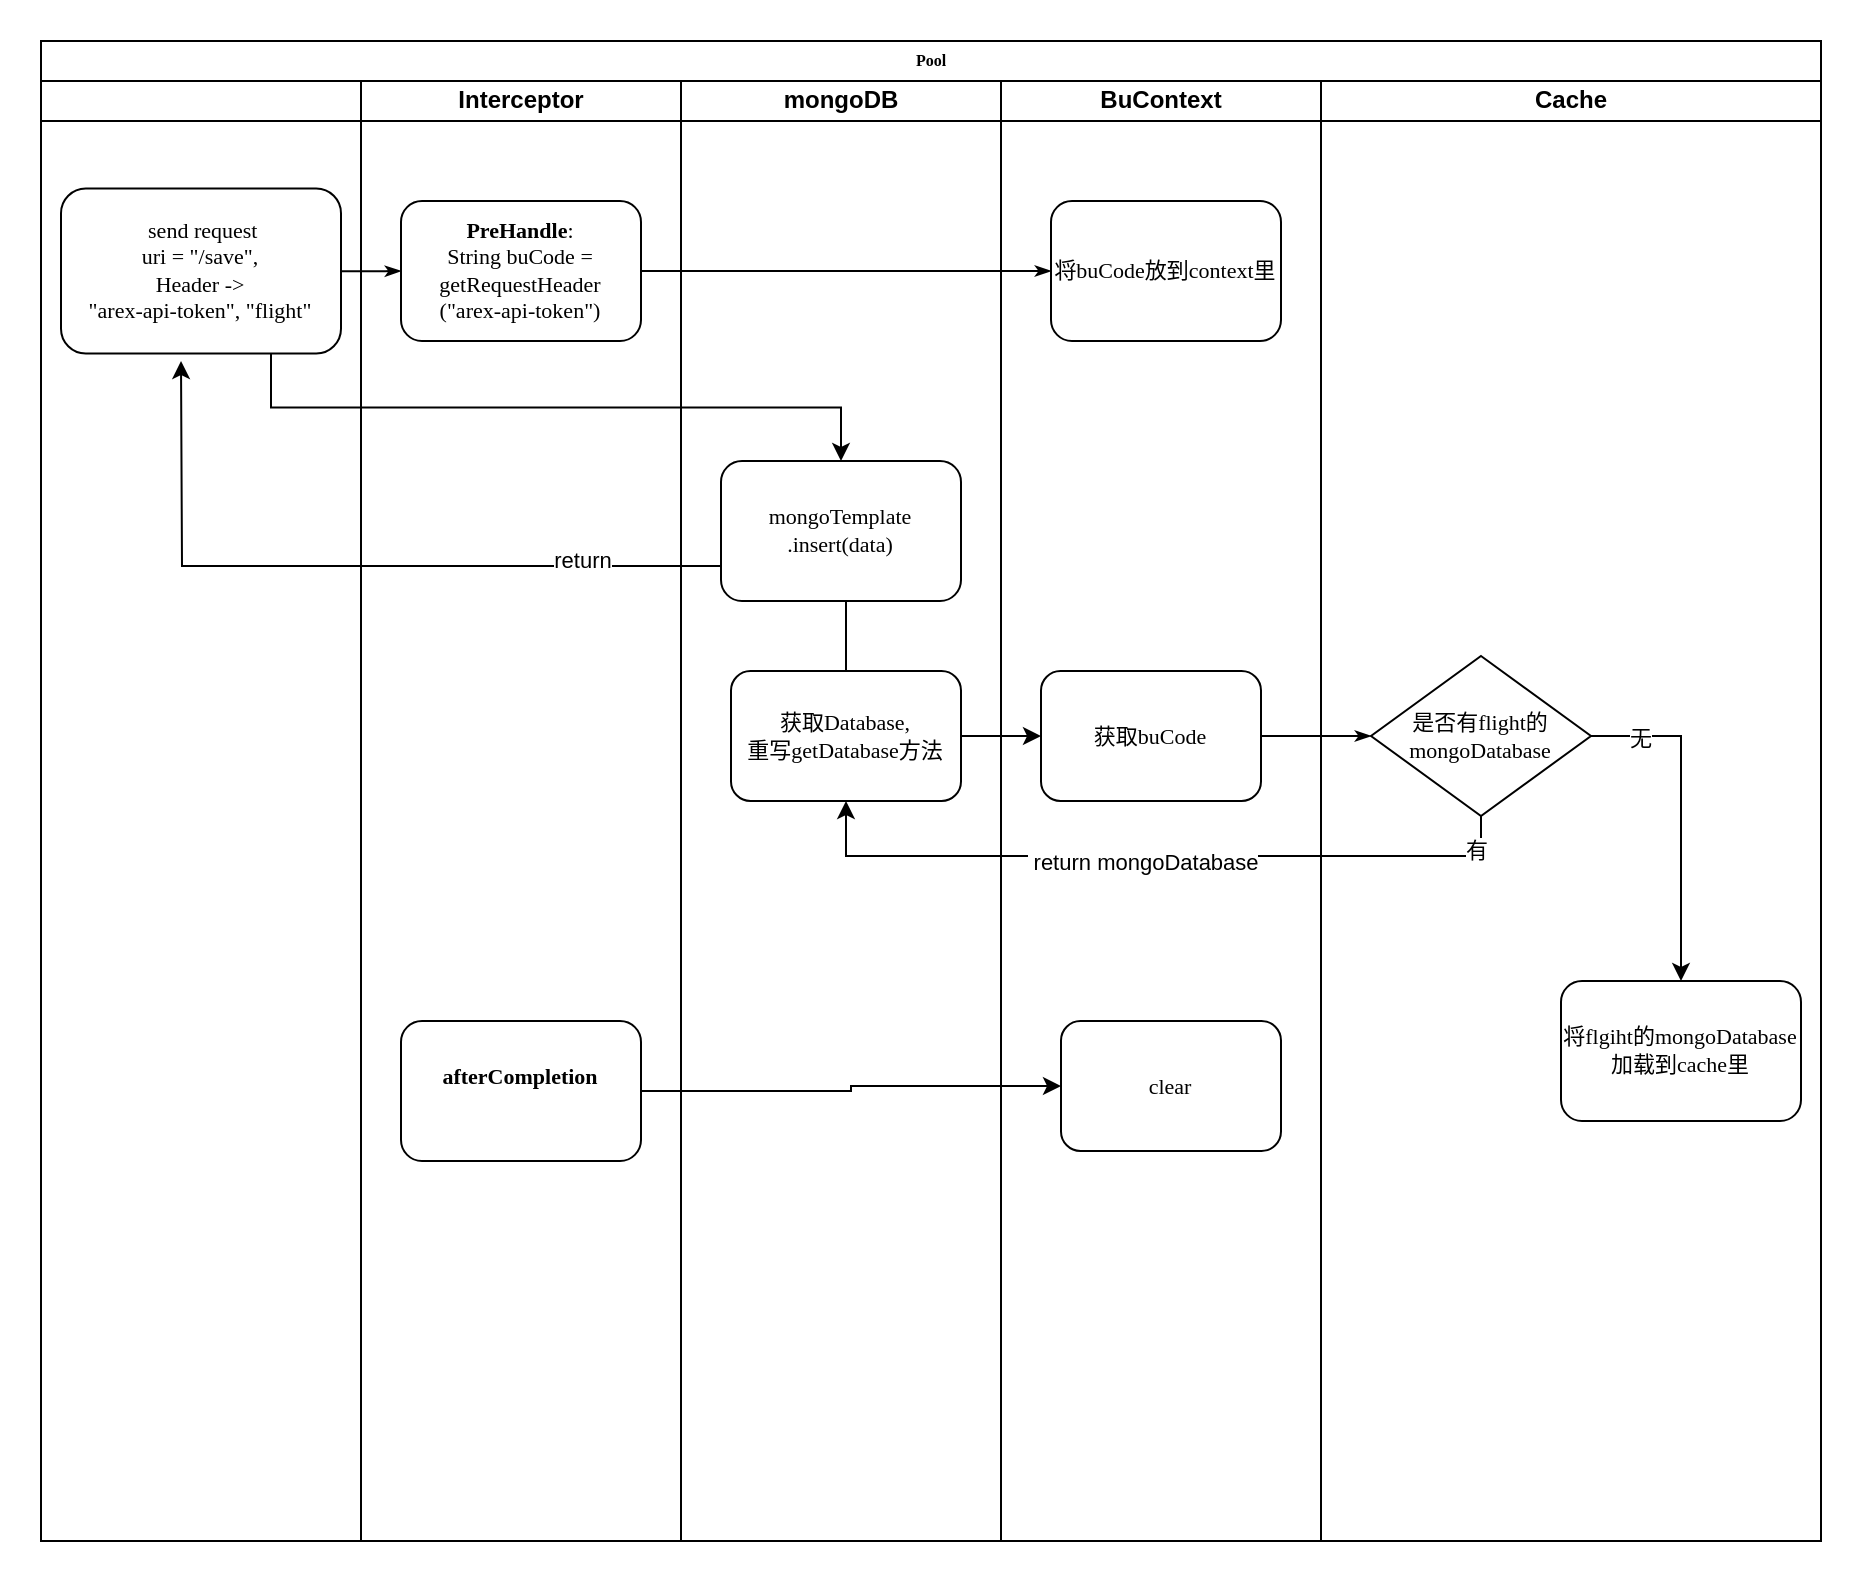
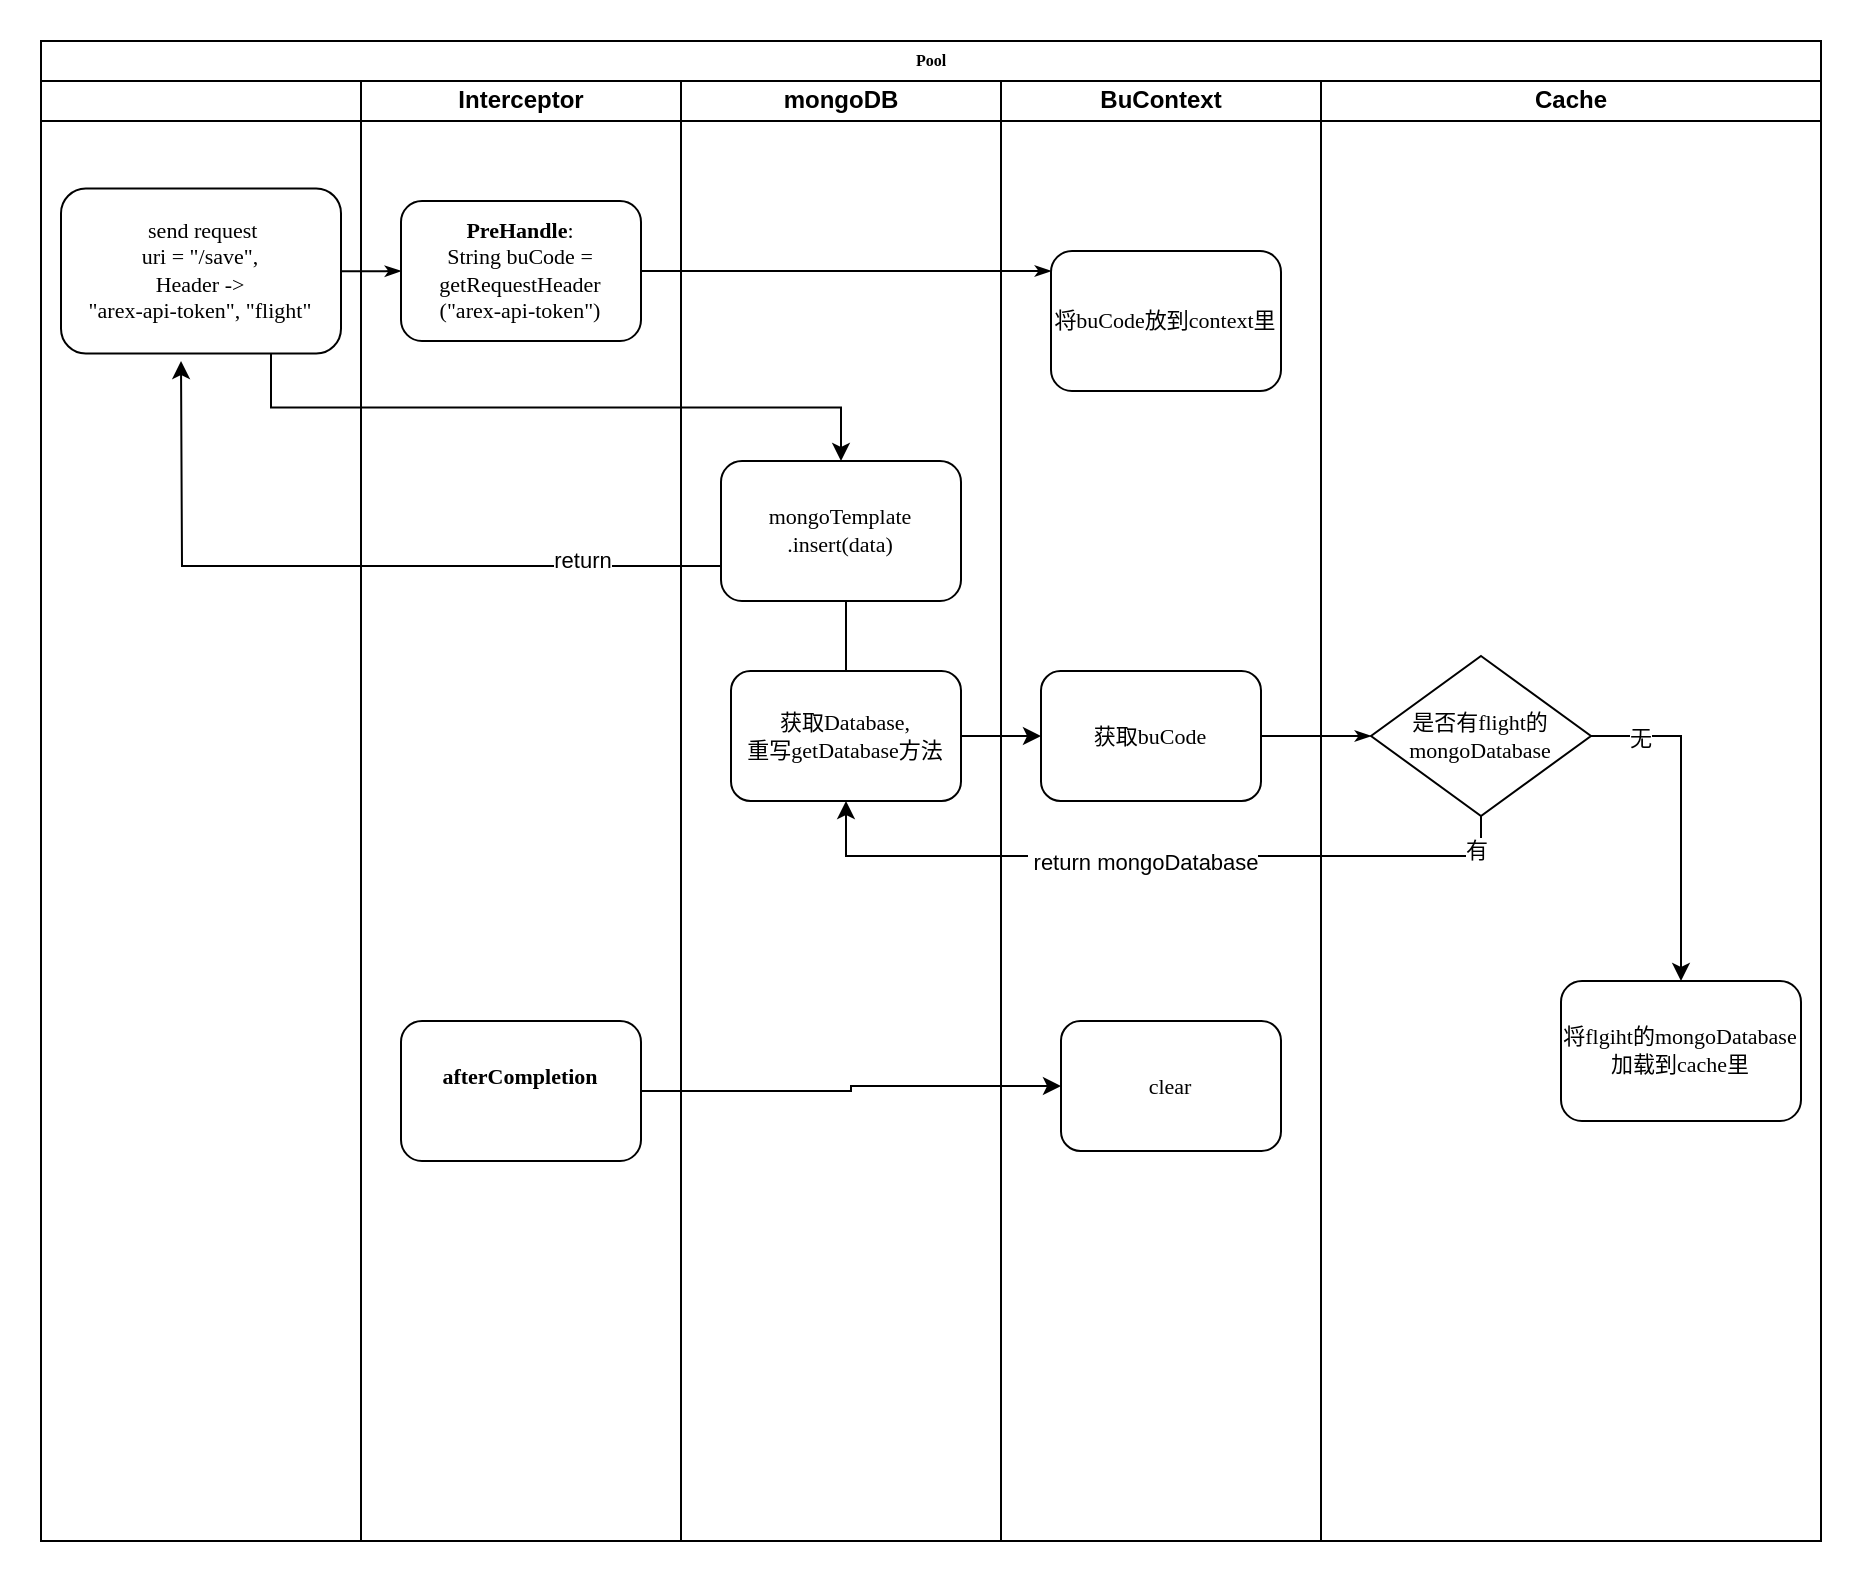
(1166, 271) -> (1166, 321)
